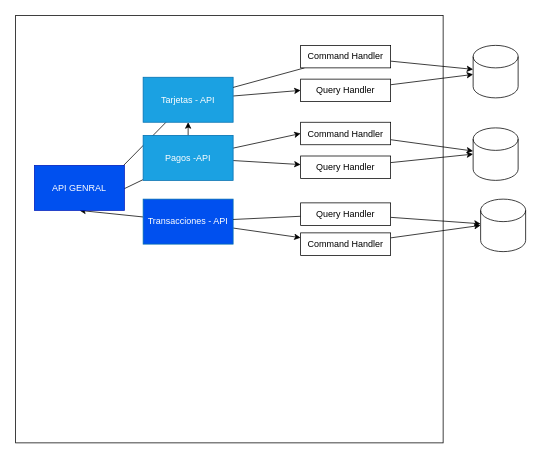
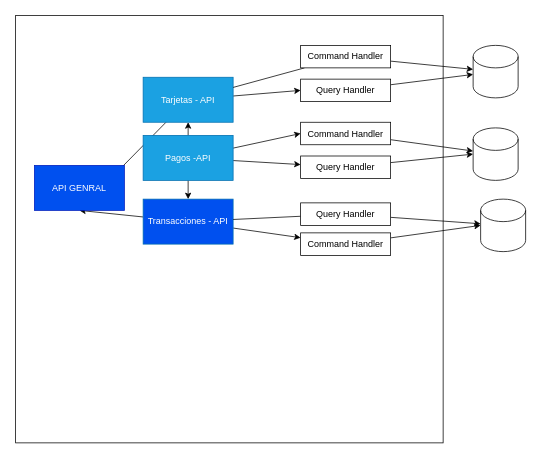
(133, 184) -> (188, 192)
